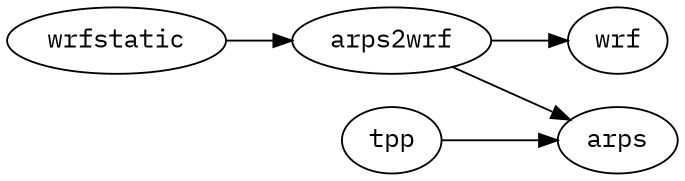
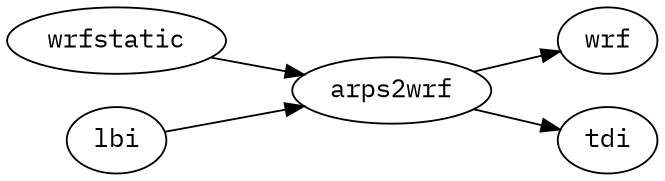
none -> (117, 140)
(392, 140) -> none
(618, 140) -> (608, 140)
